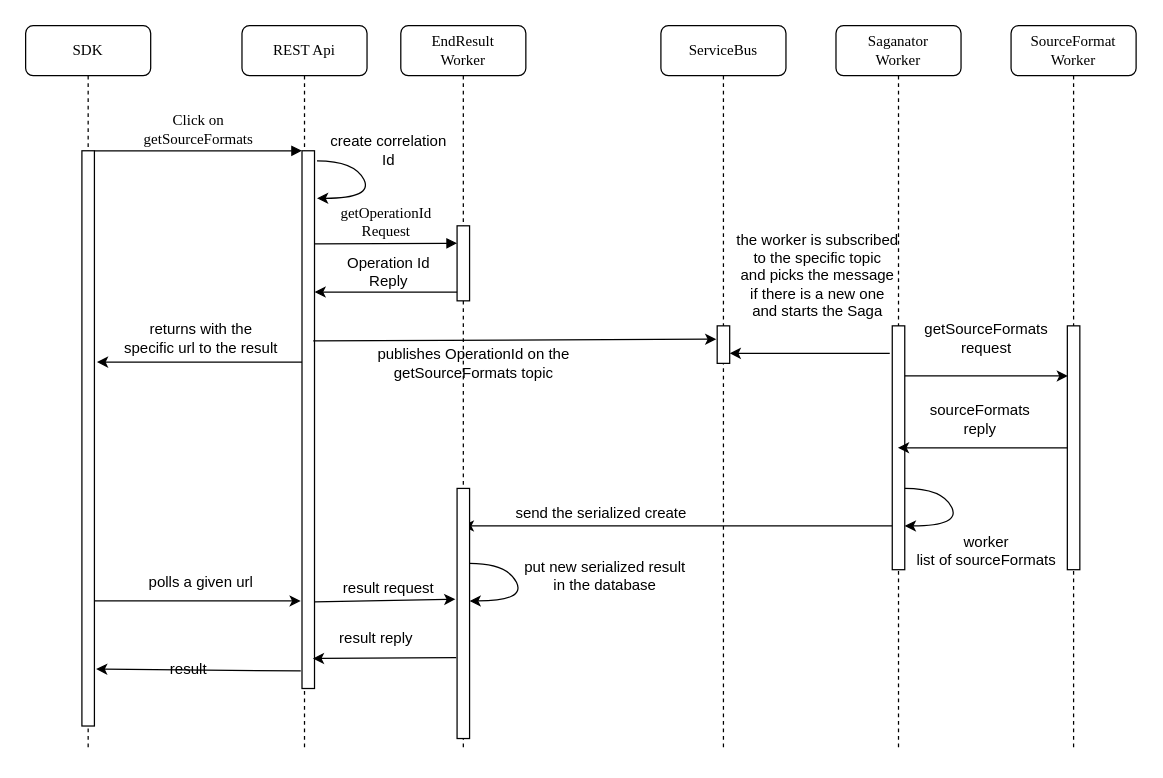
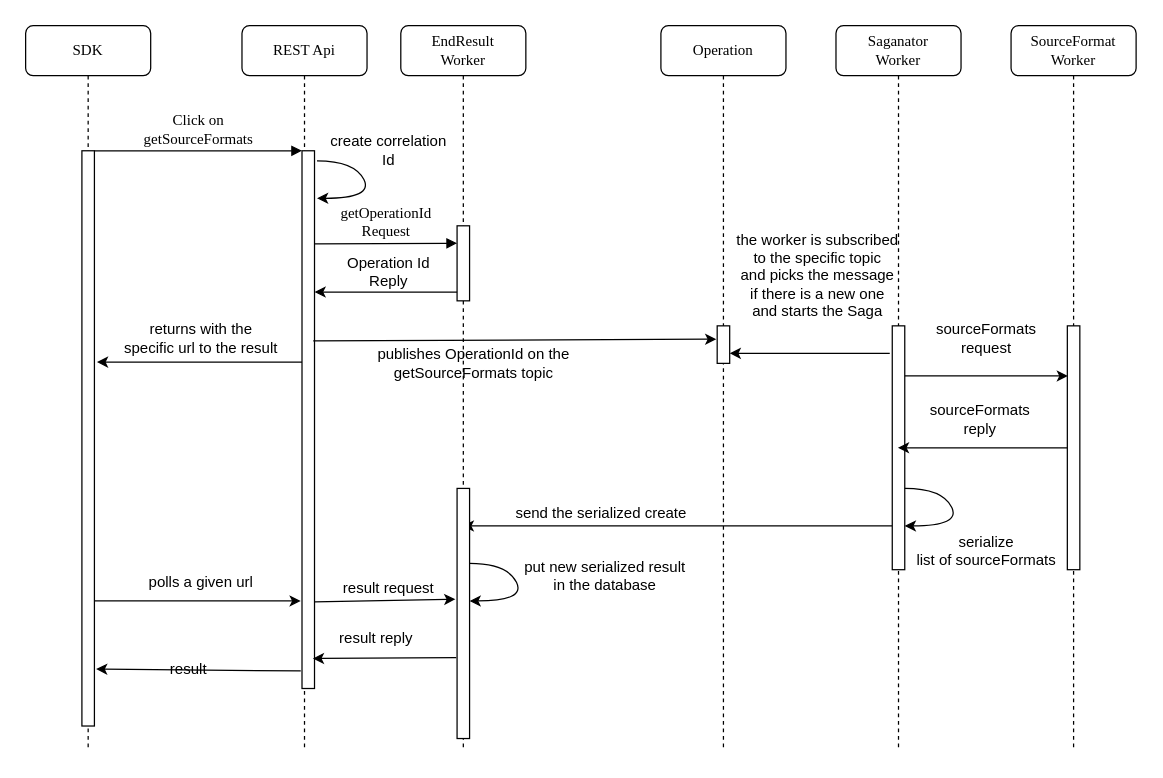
(723, 51) -> (723, 51)
(986, 338) -> (986, 338)
(986, 551) -> (986, 551)
